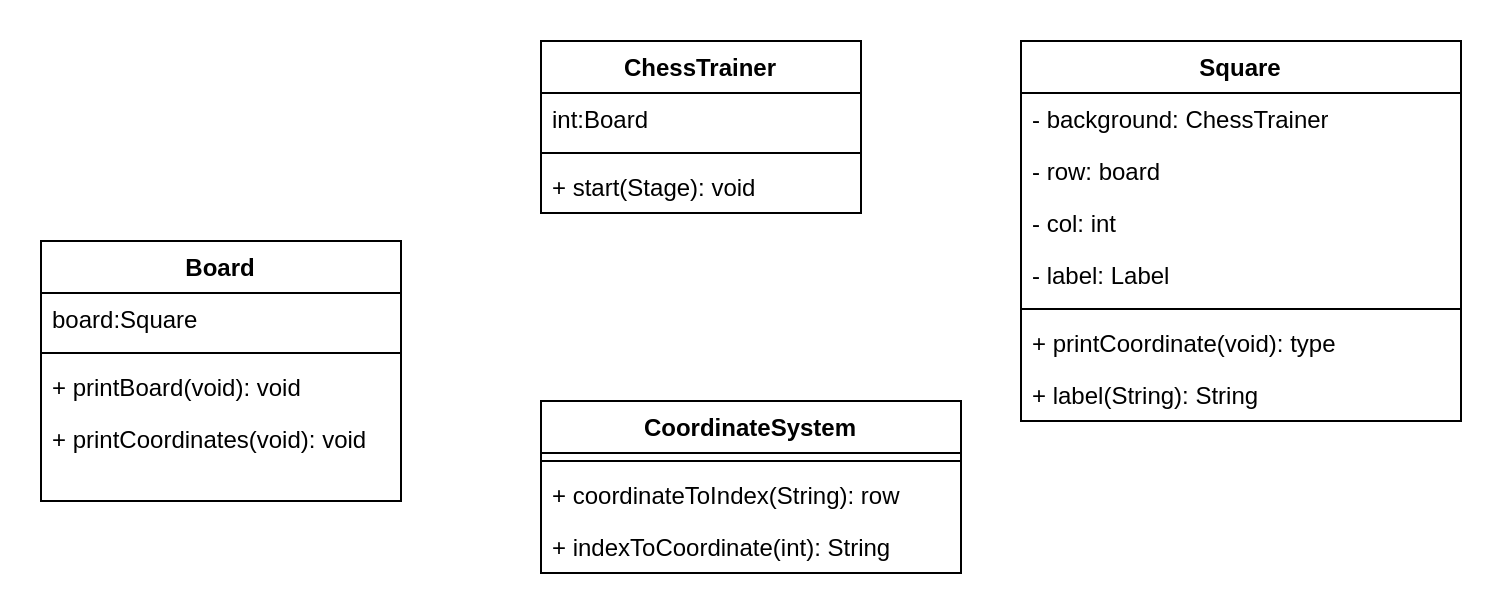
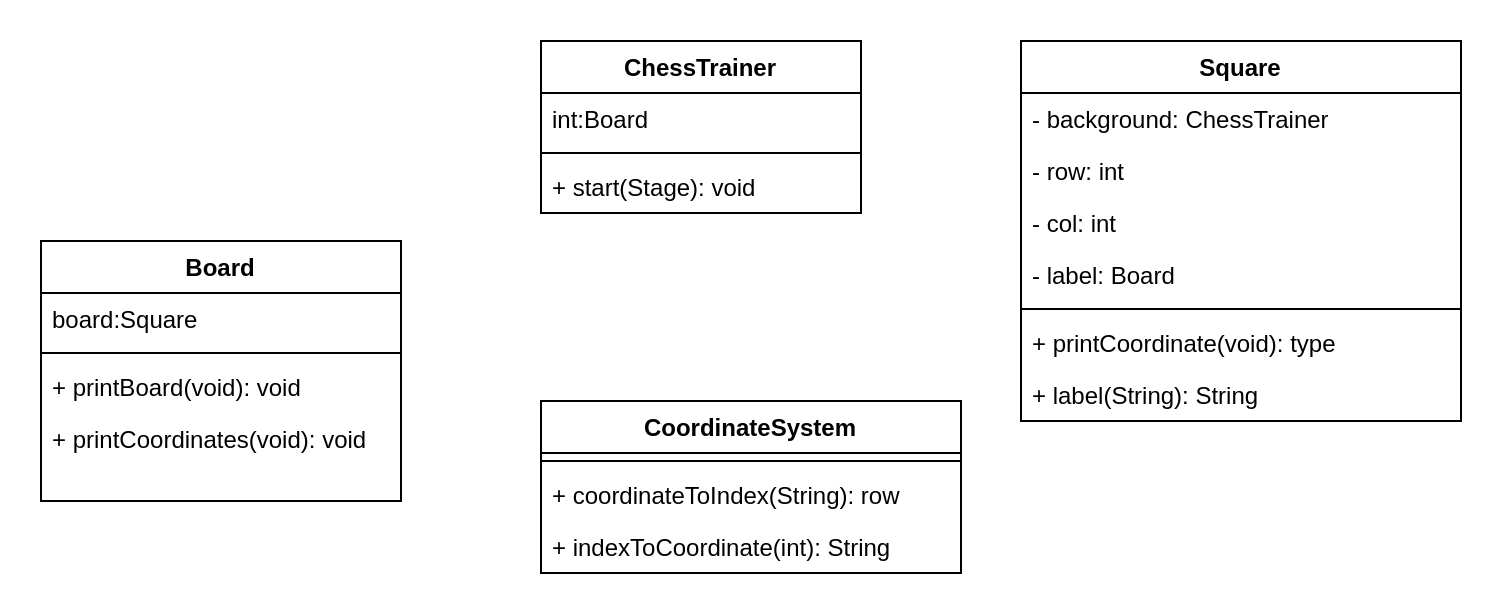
(1104, 173) -> (1088, 173)
(1108, 277) -> (1111, 277)
